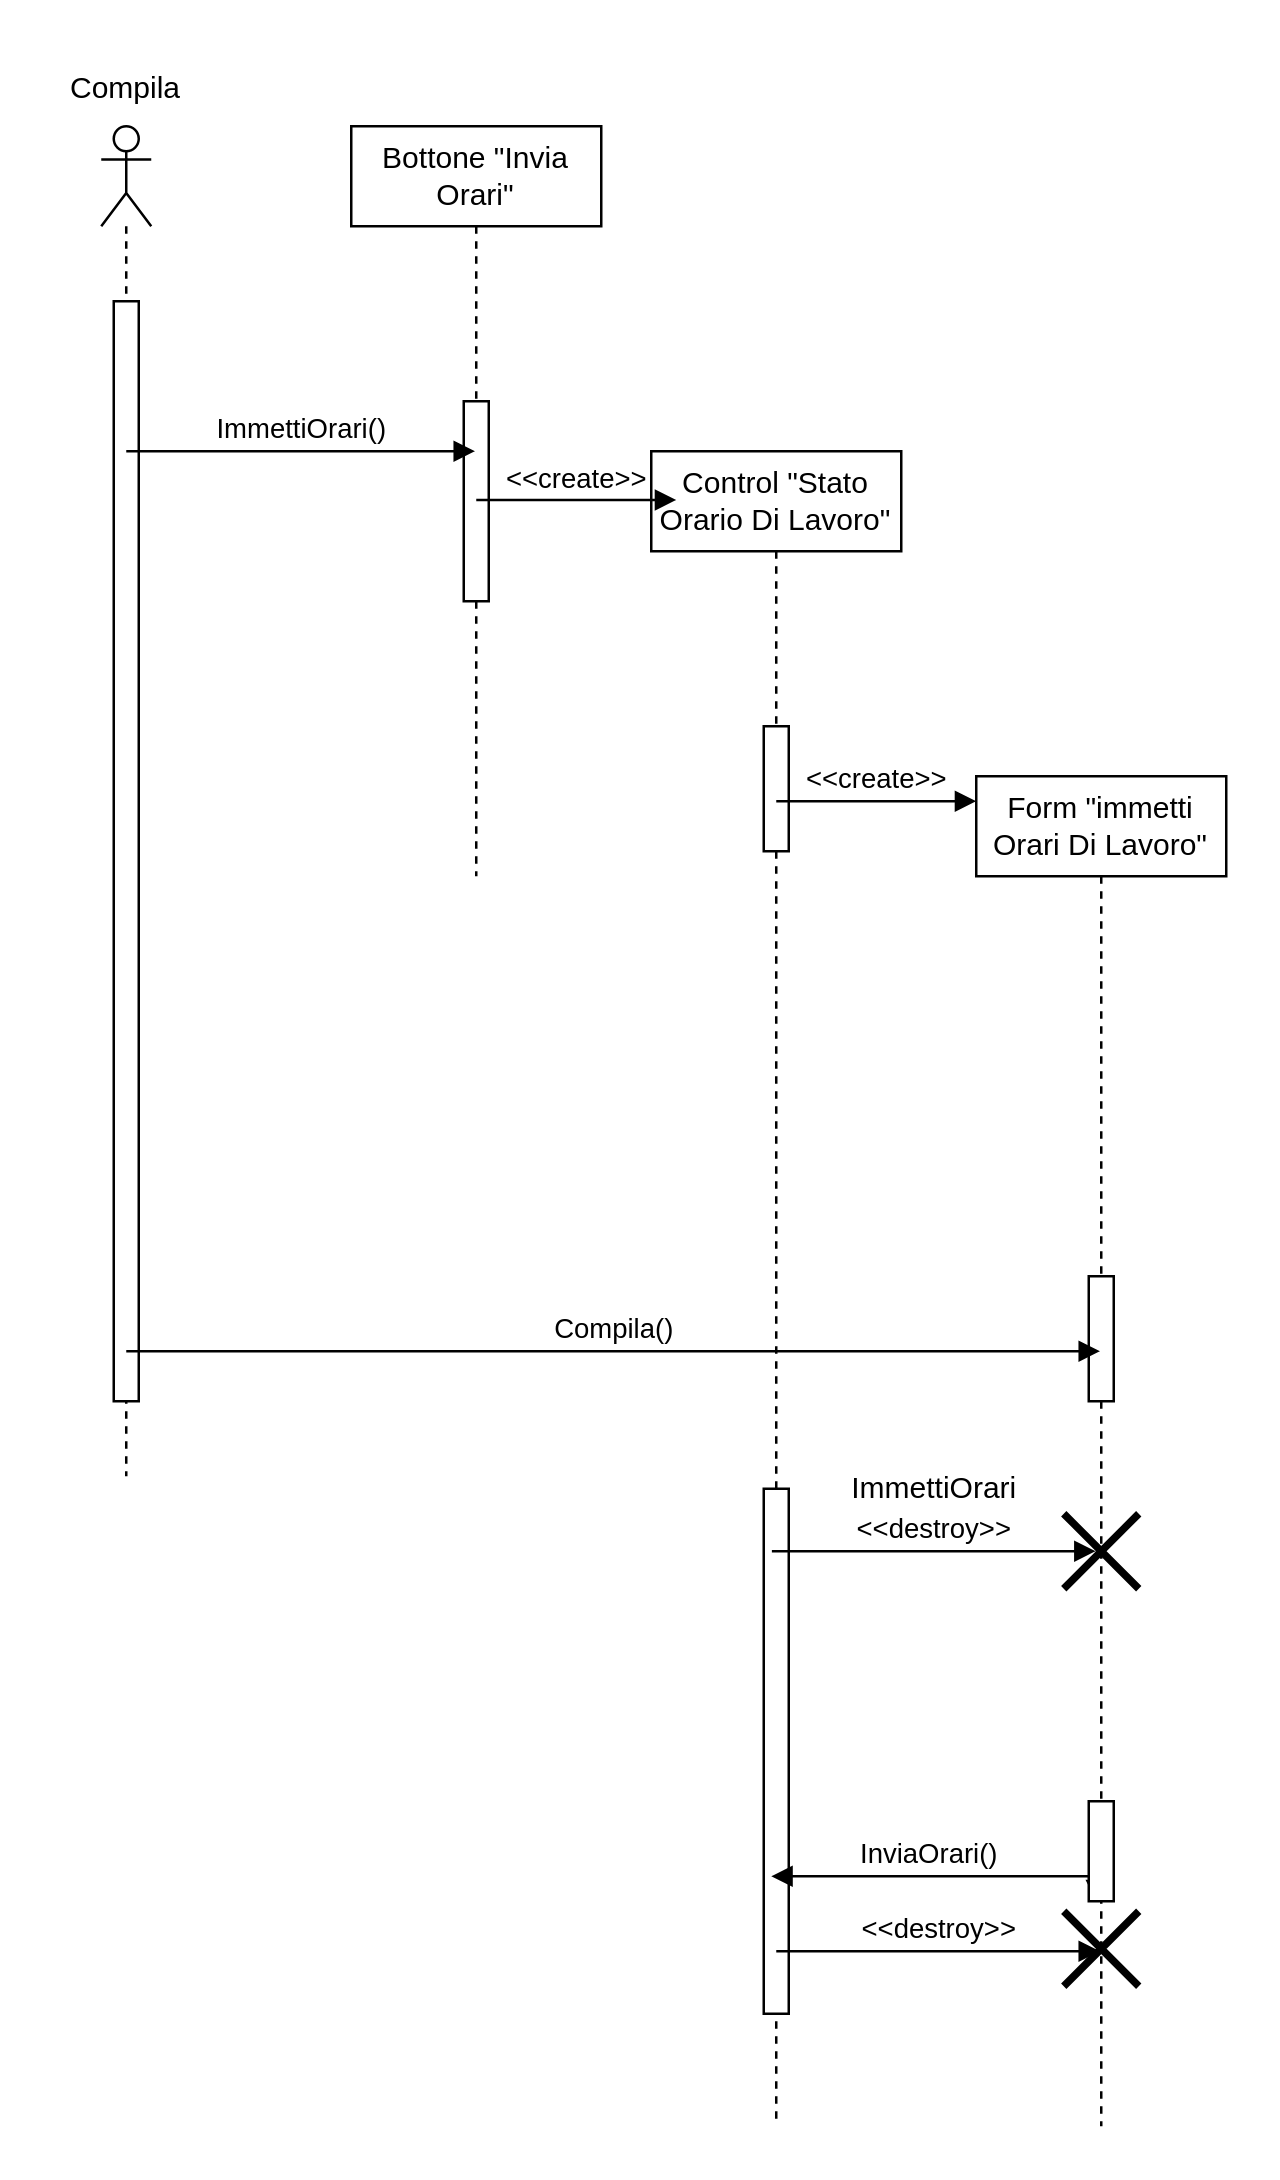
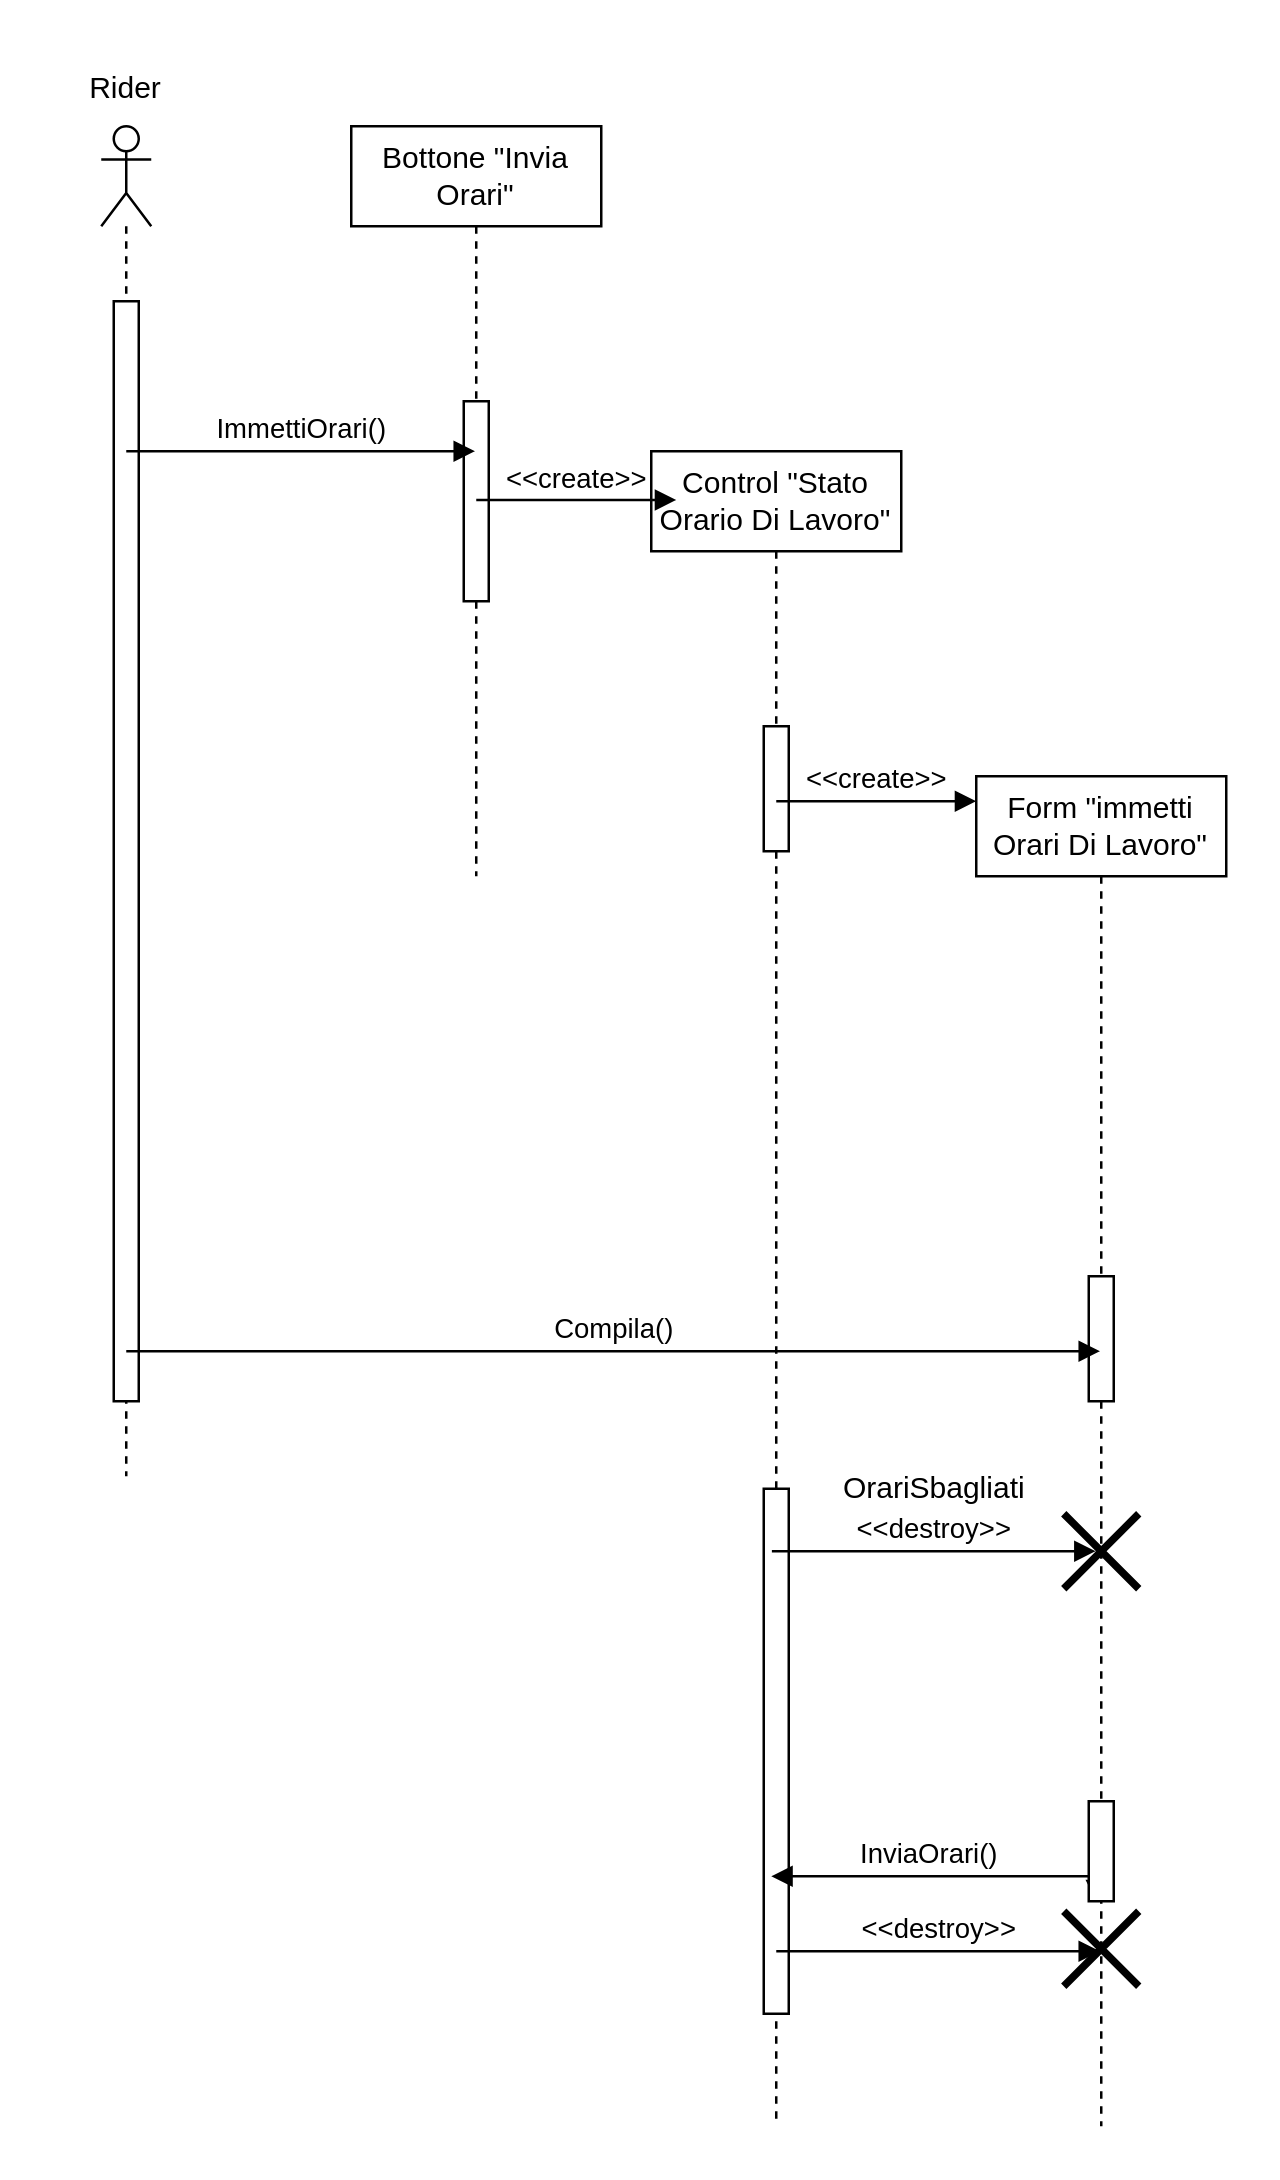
(126, 89) -> (126, 89)
(935, 1489) -> (935, 1489)
